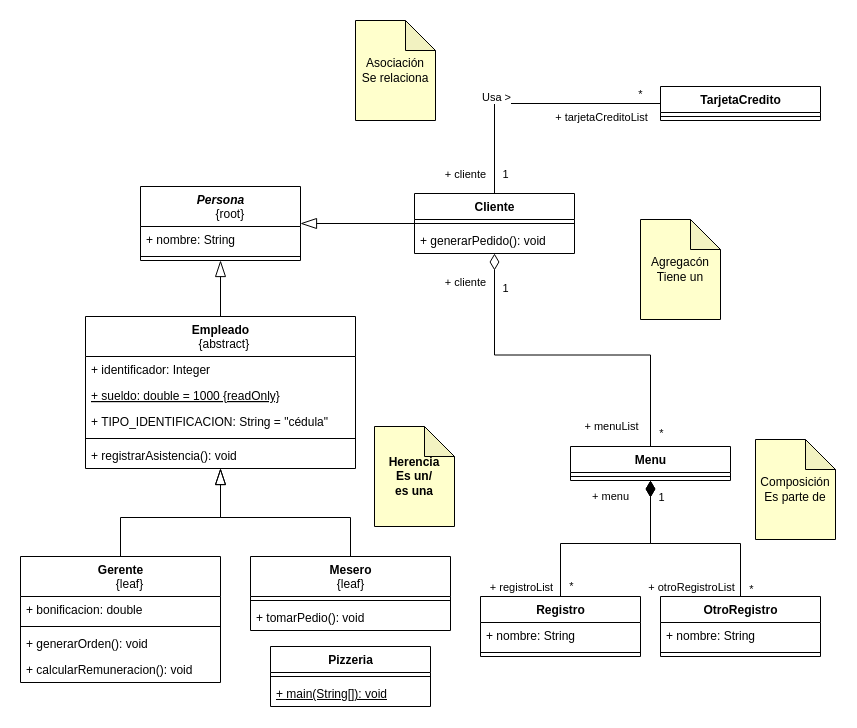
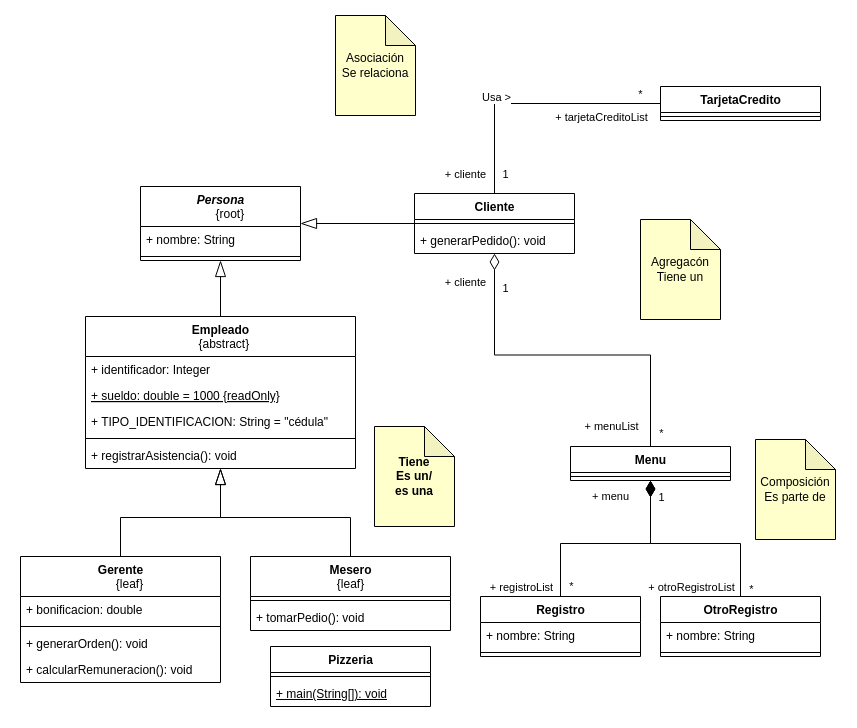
(396, 71) -> (376, 66)
(415, 477) -> (415, 477)
